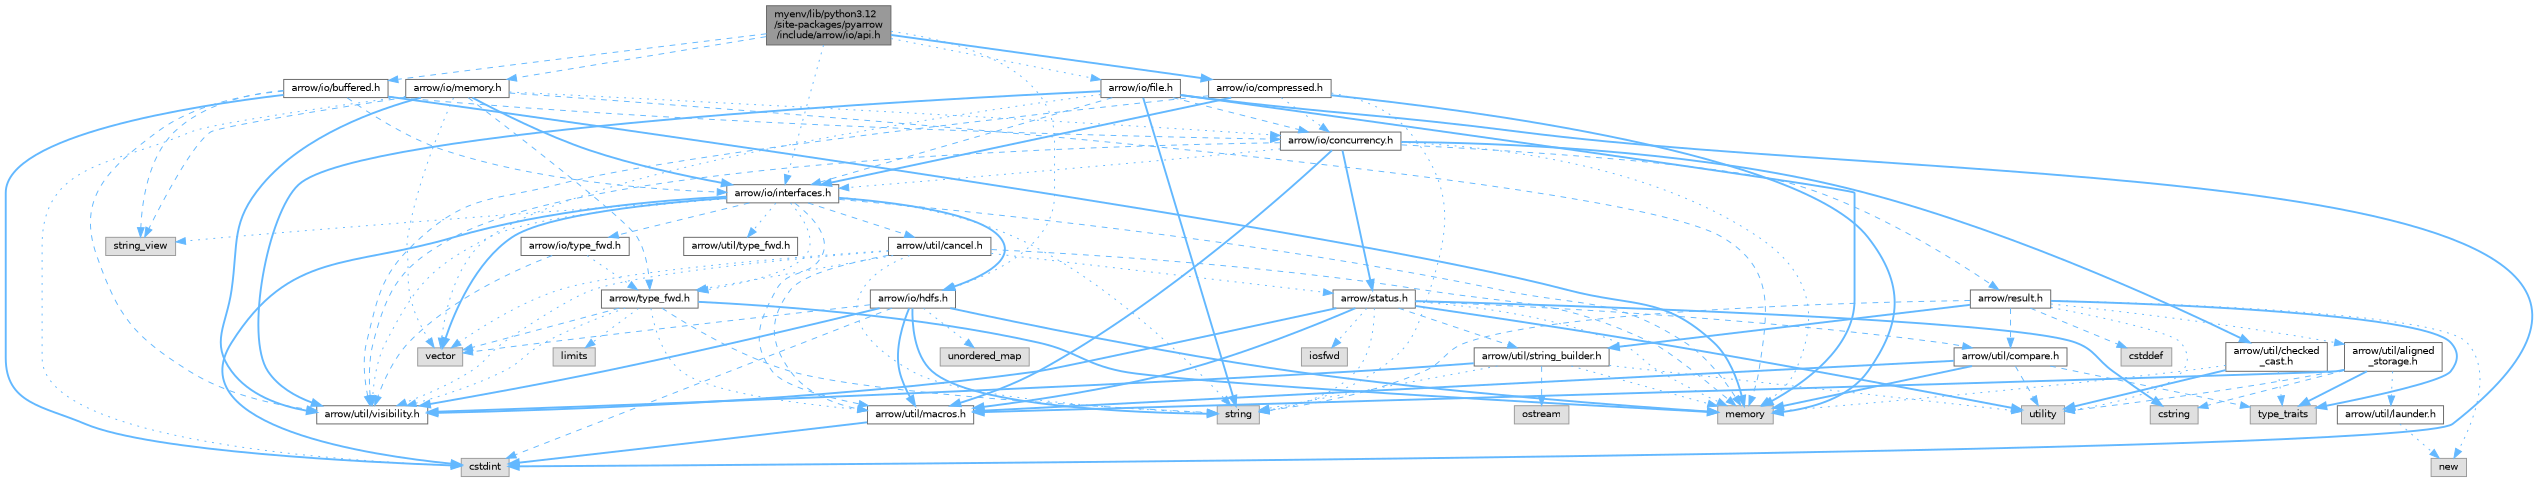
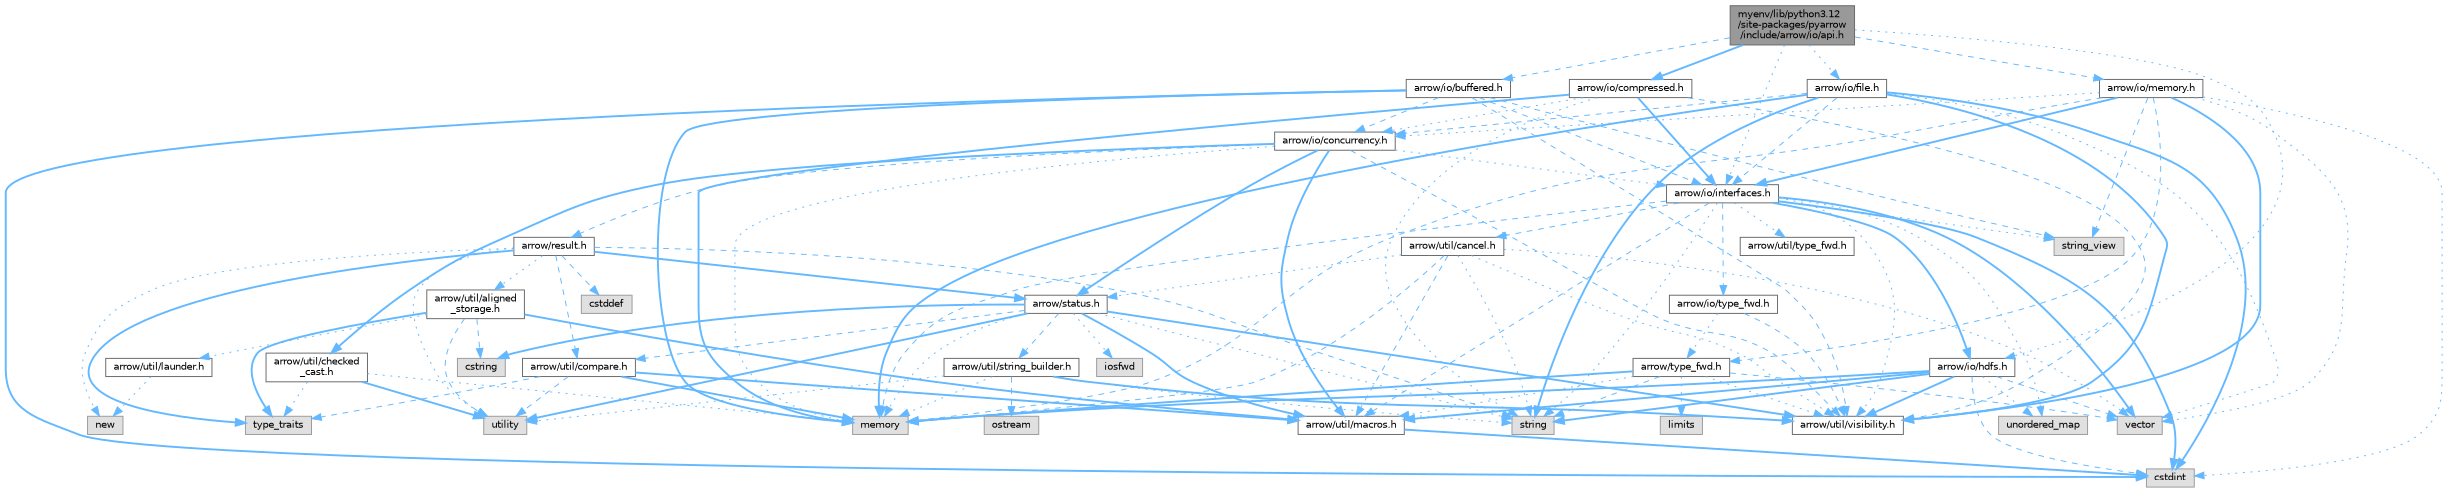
(791, 267) -> (1948, 256)
(800, 272) -> none
(1751, 331) -> (805, 275)
